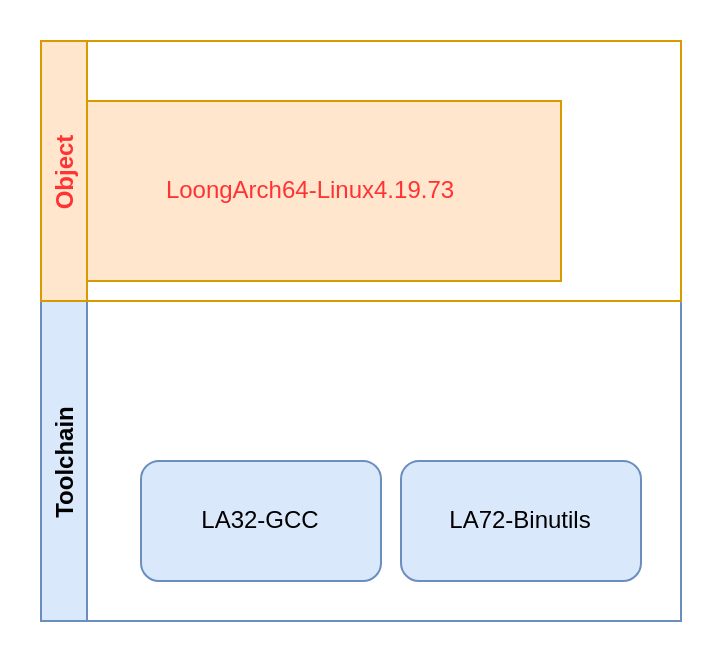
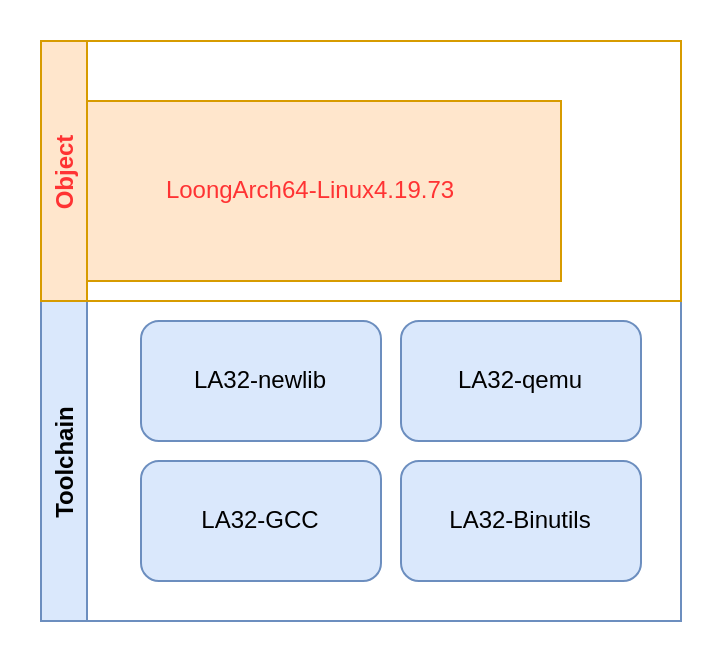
none -> (261, 381)
none -> (521, 381)
(521, 521) -> (521, 521)
